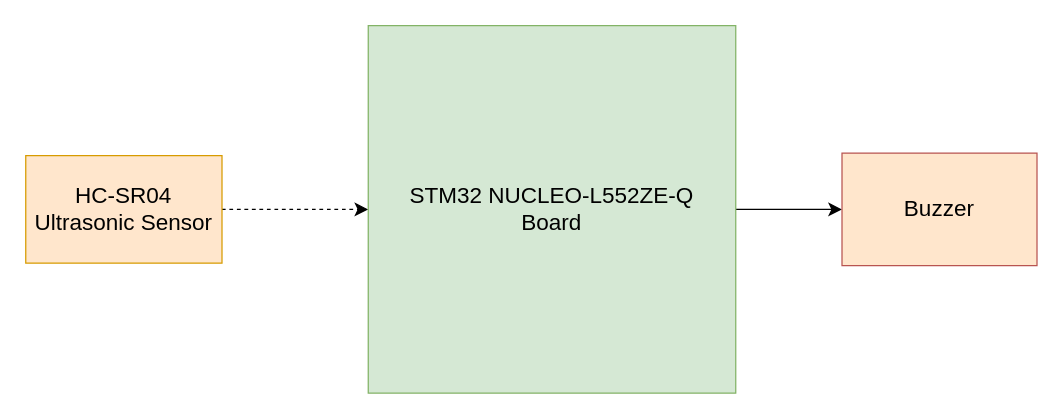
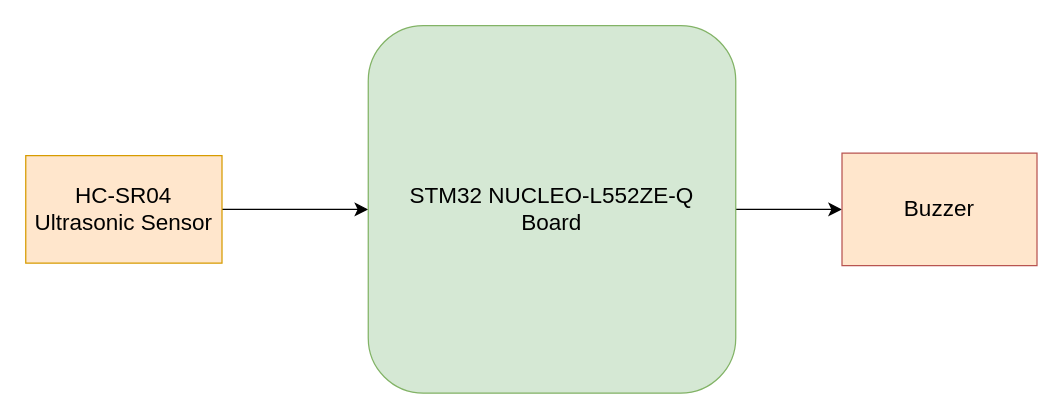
(292, 209) -> (292, 209)
(552, 209) -> (552, 209)
